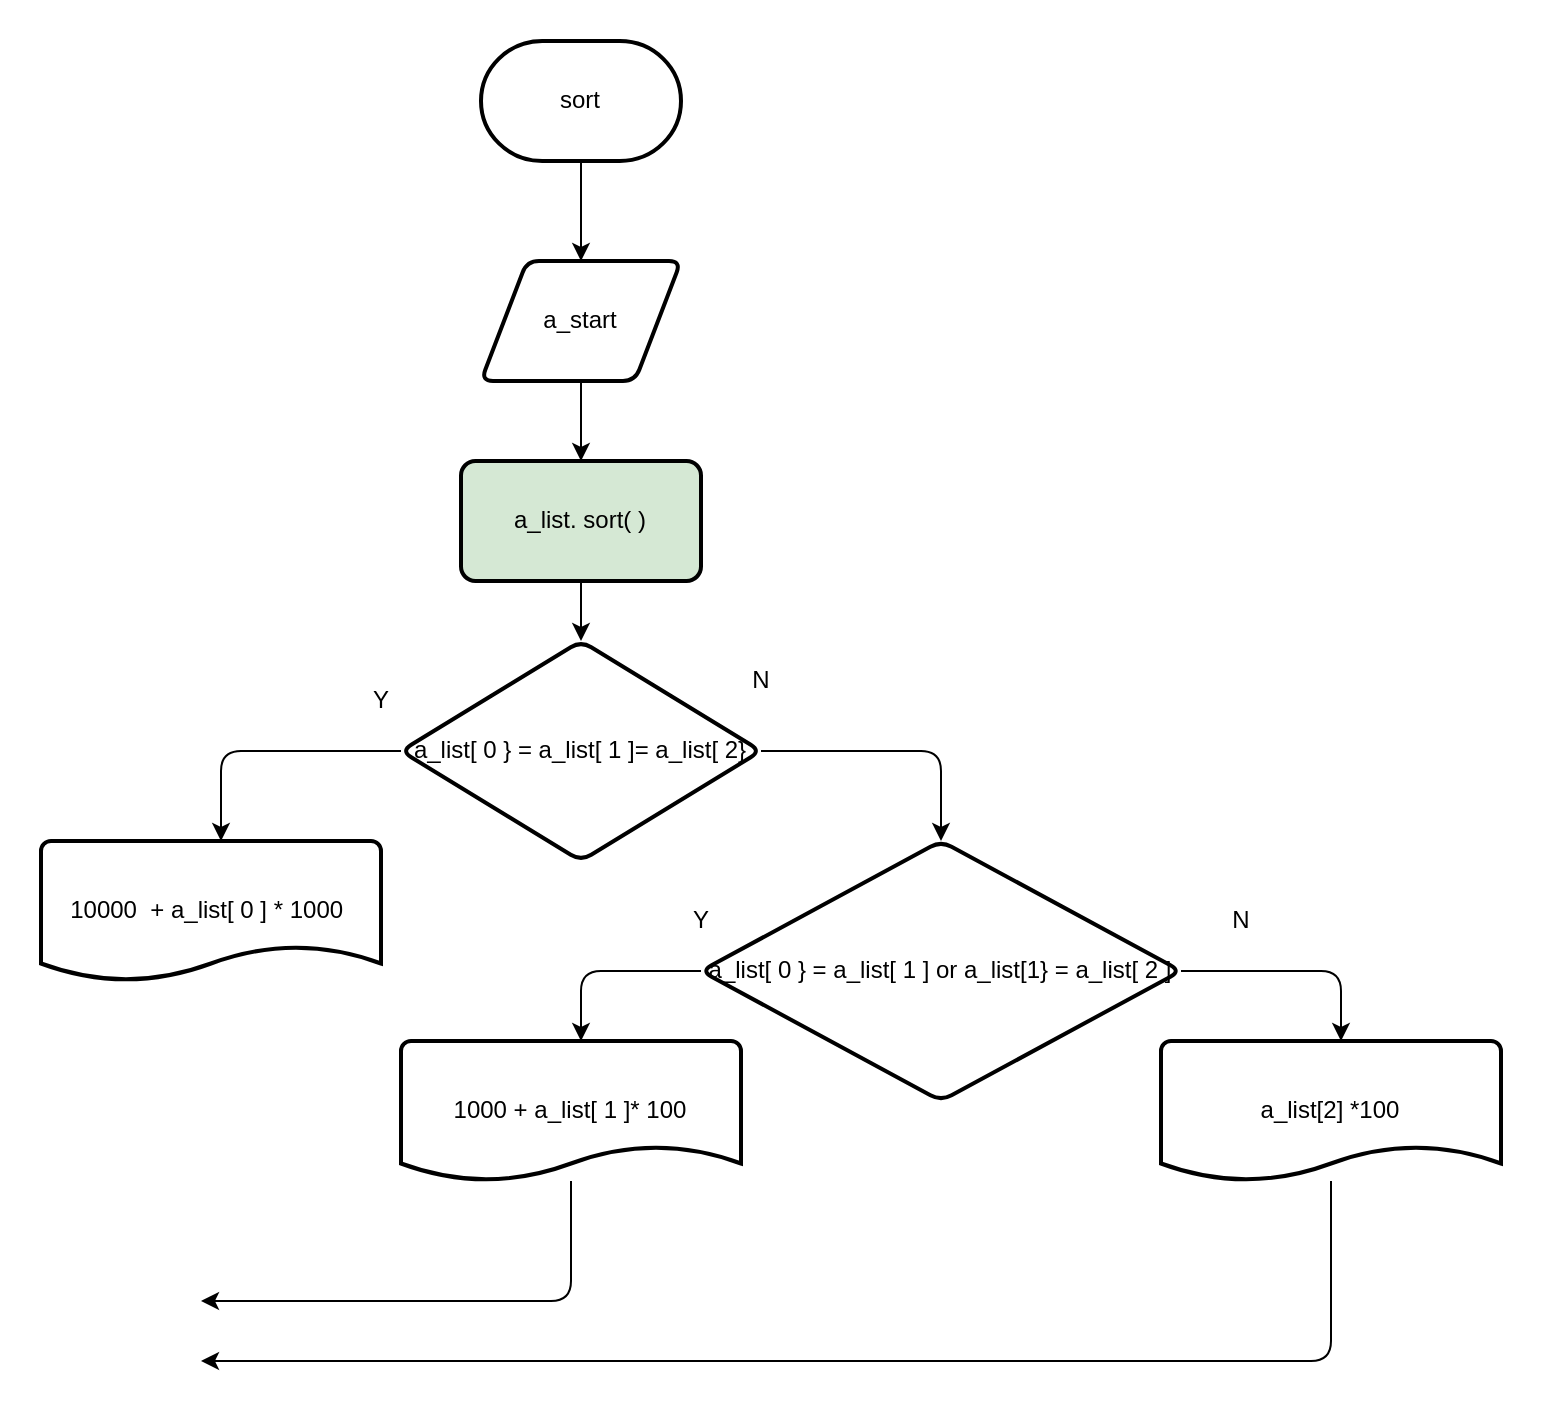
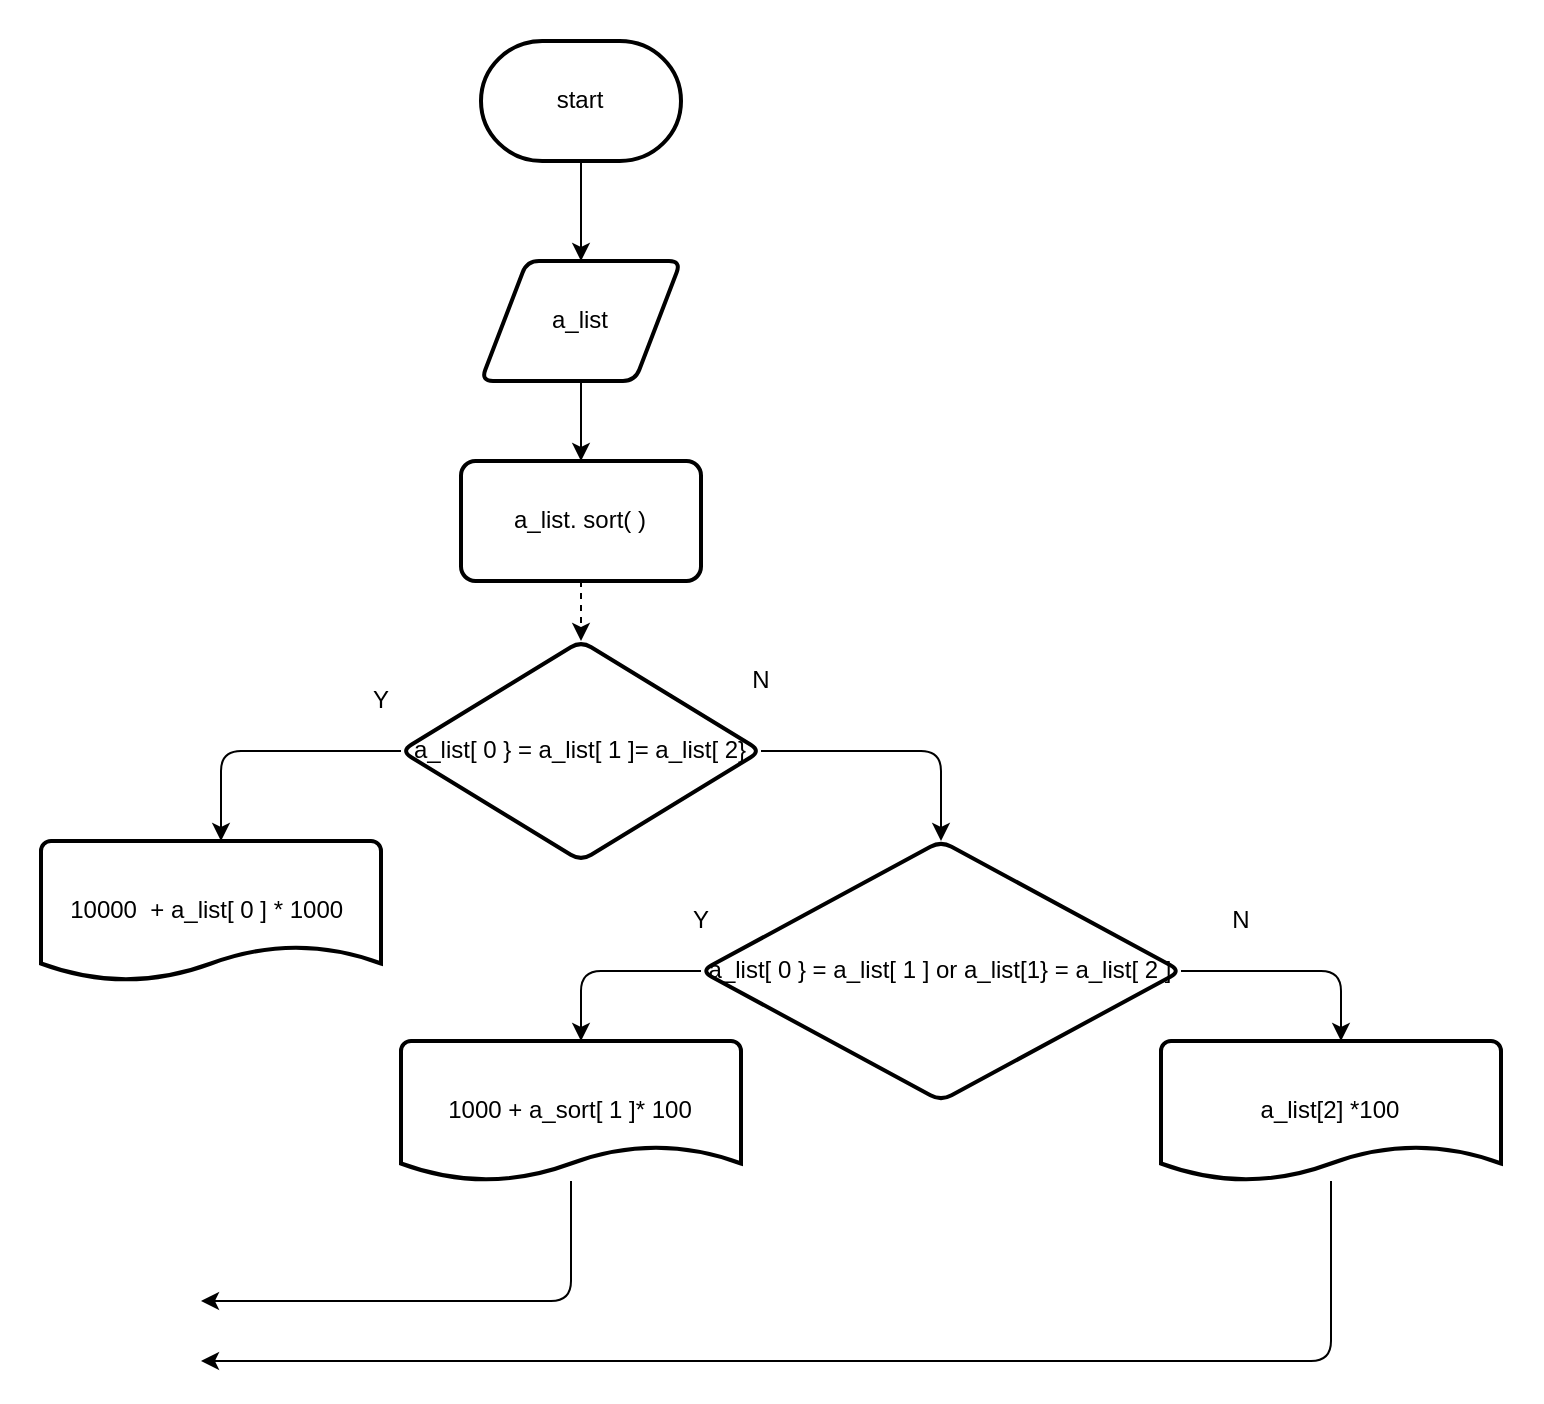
(581, 101) -> (581, 101)
(581, 321) -> (581, 321)
(581, 521) -> (581, 521)
(581, 606) -> (581, 606)
(571, 1111) -> (571, 1111)
